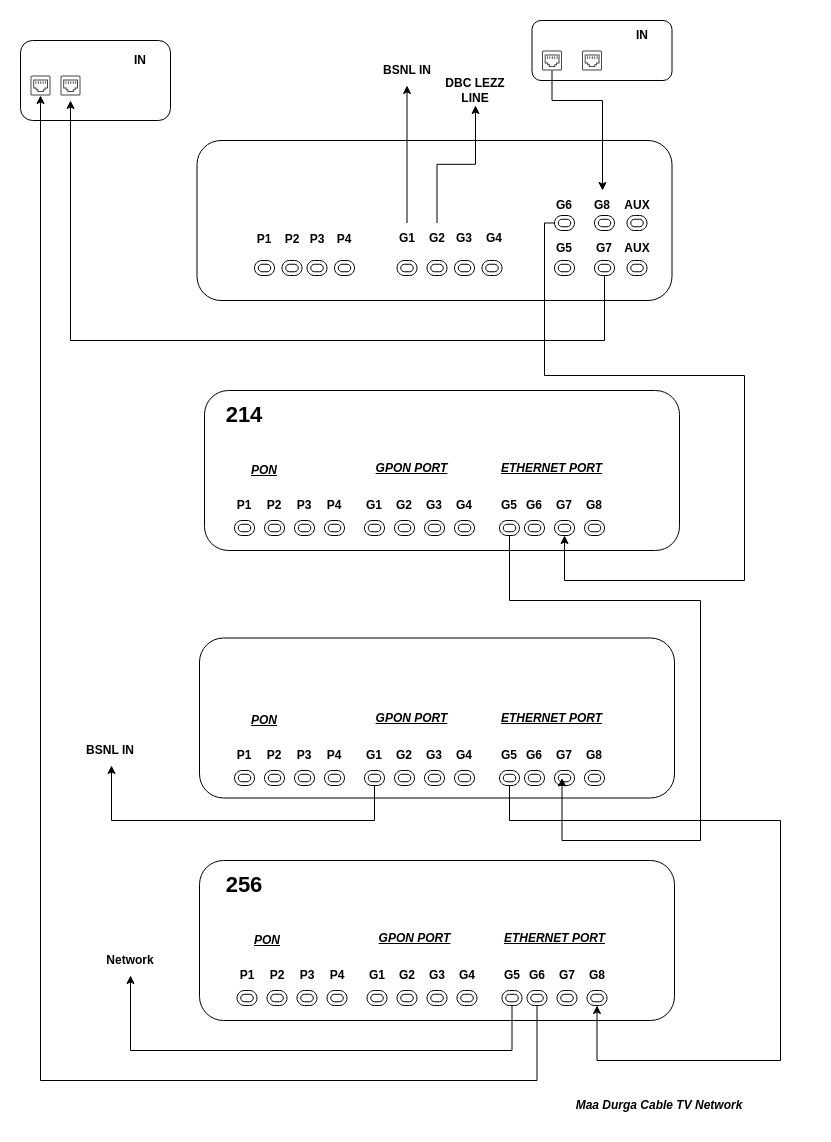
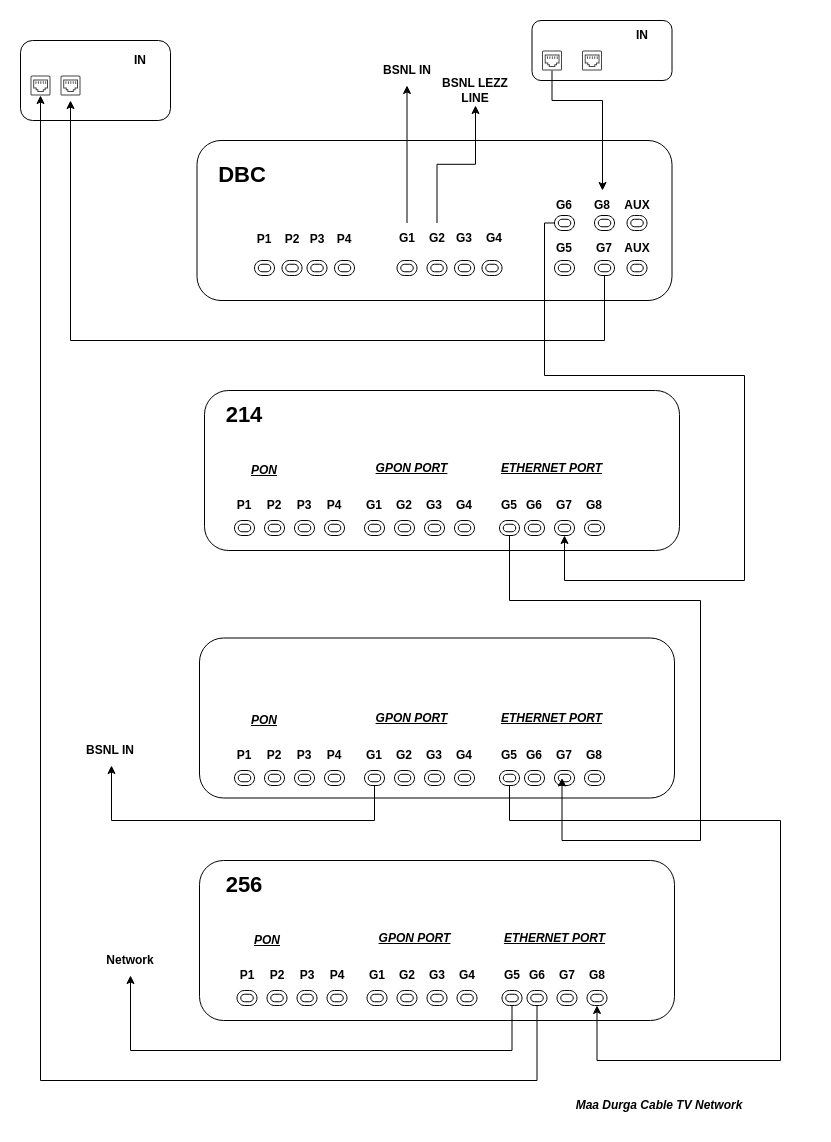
(476, 91) -> (476, 91)
none -> (242, 176)
